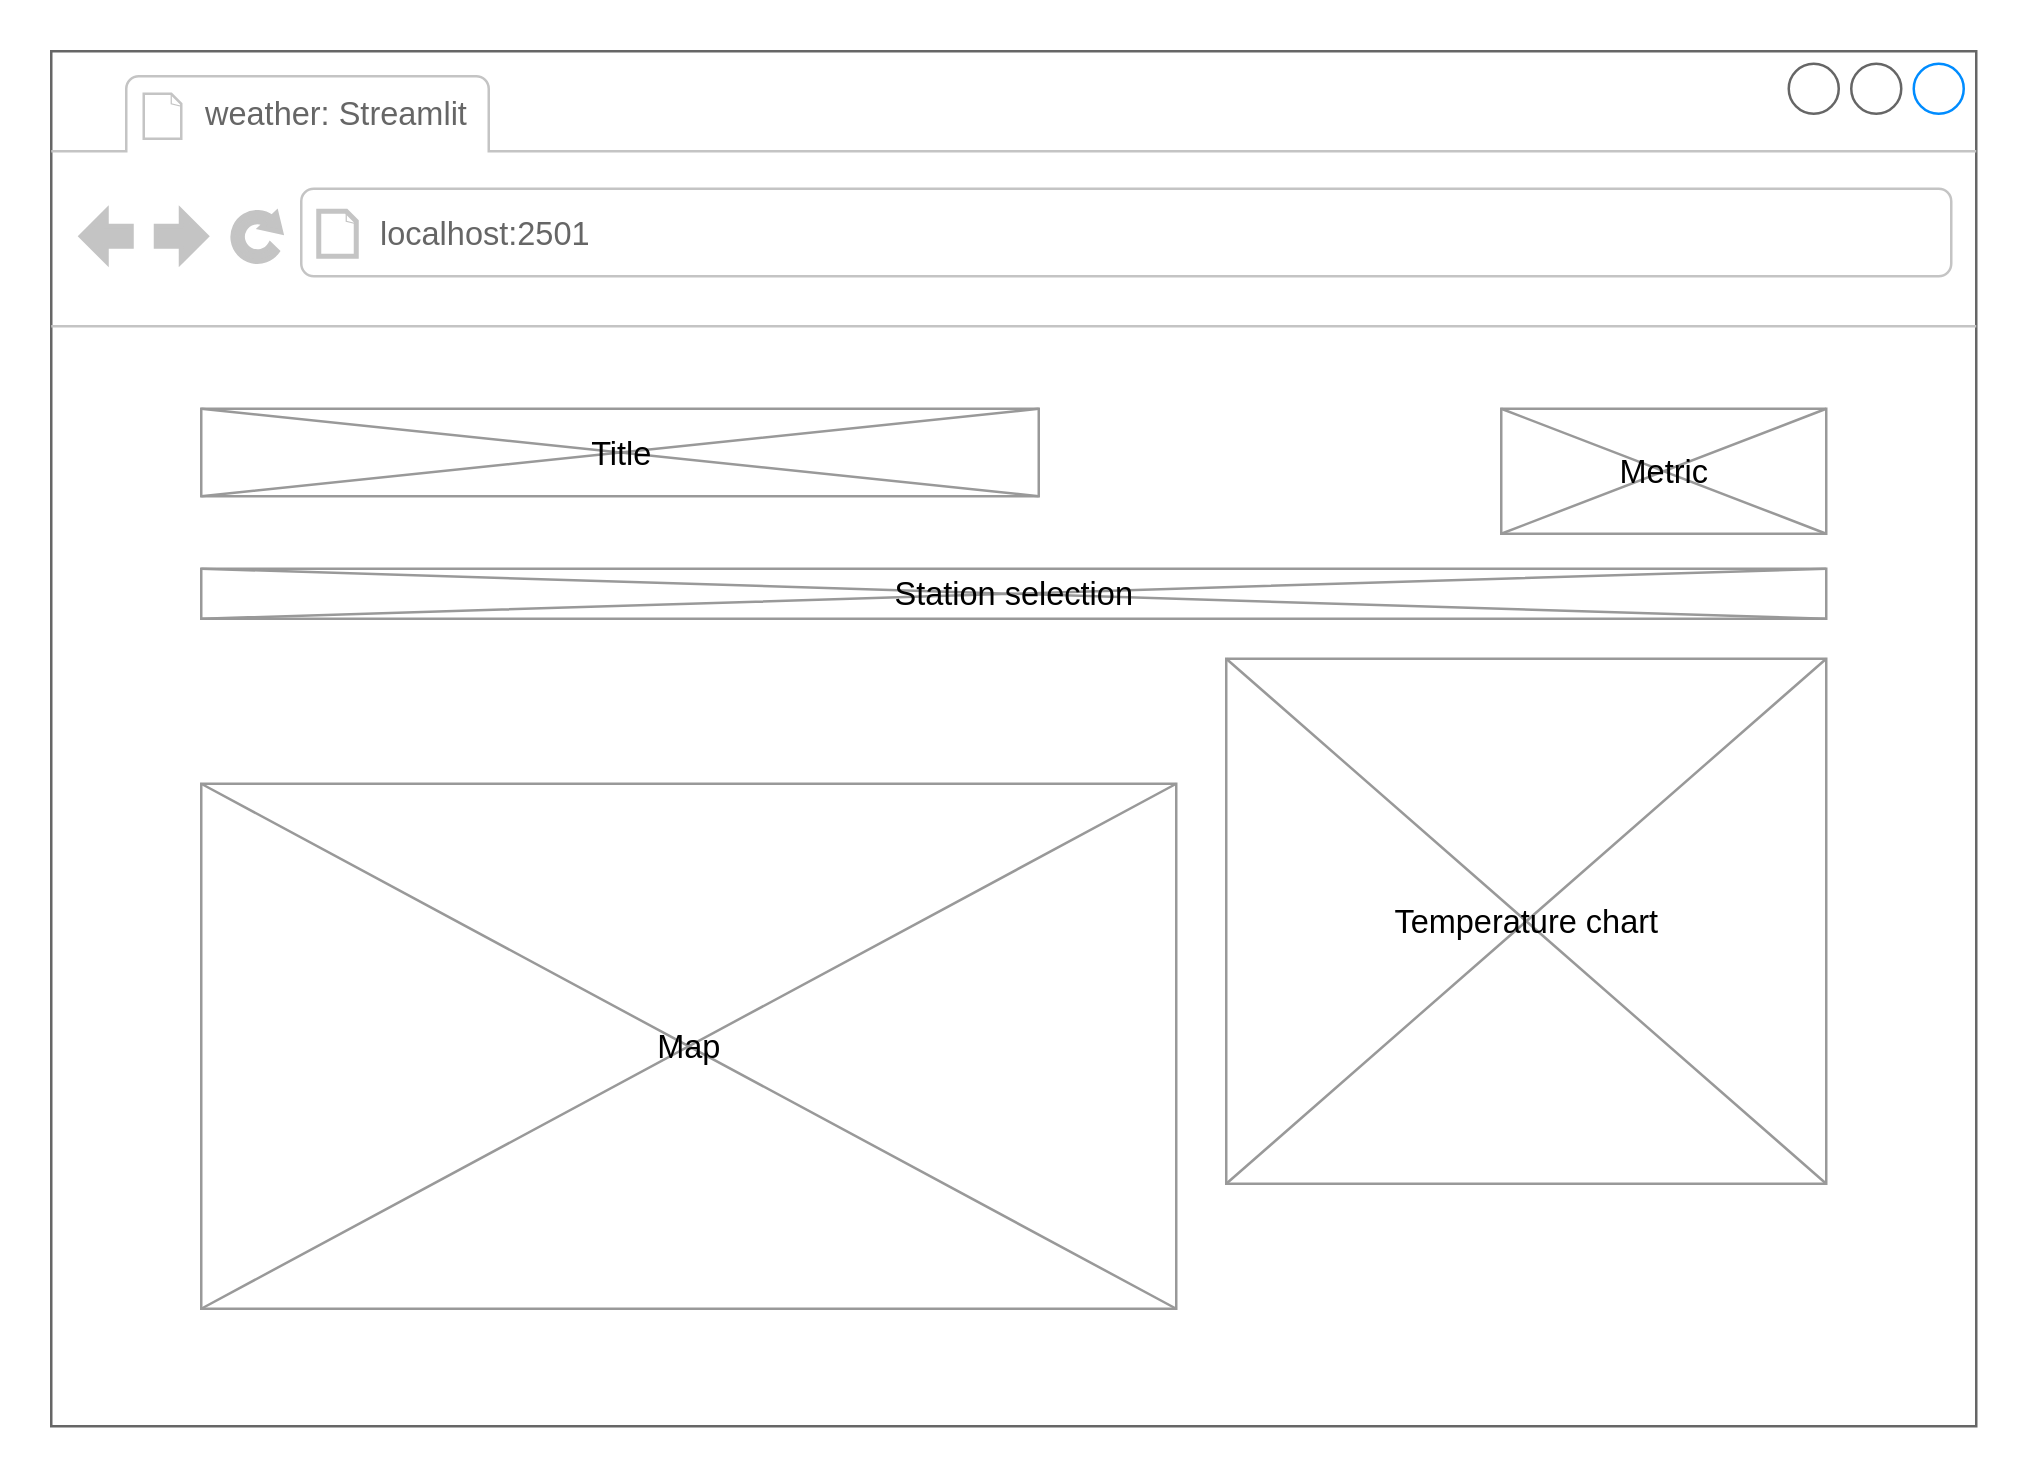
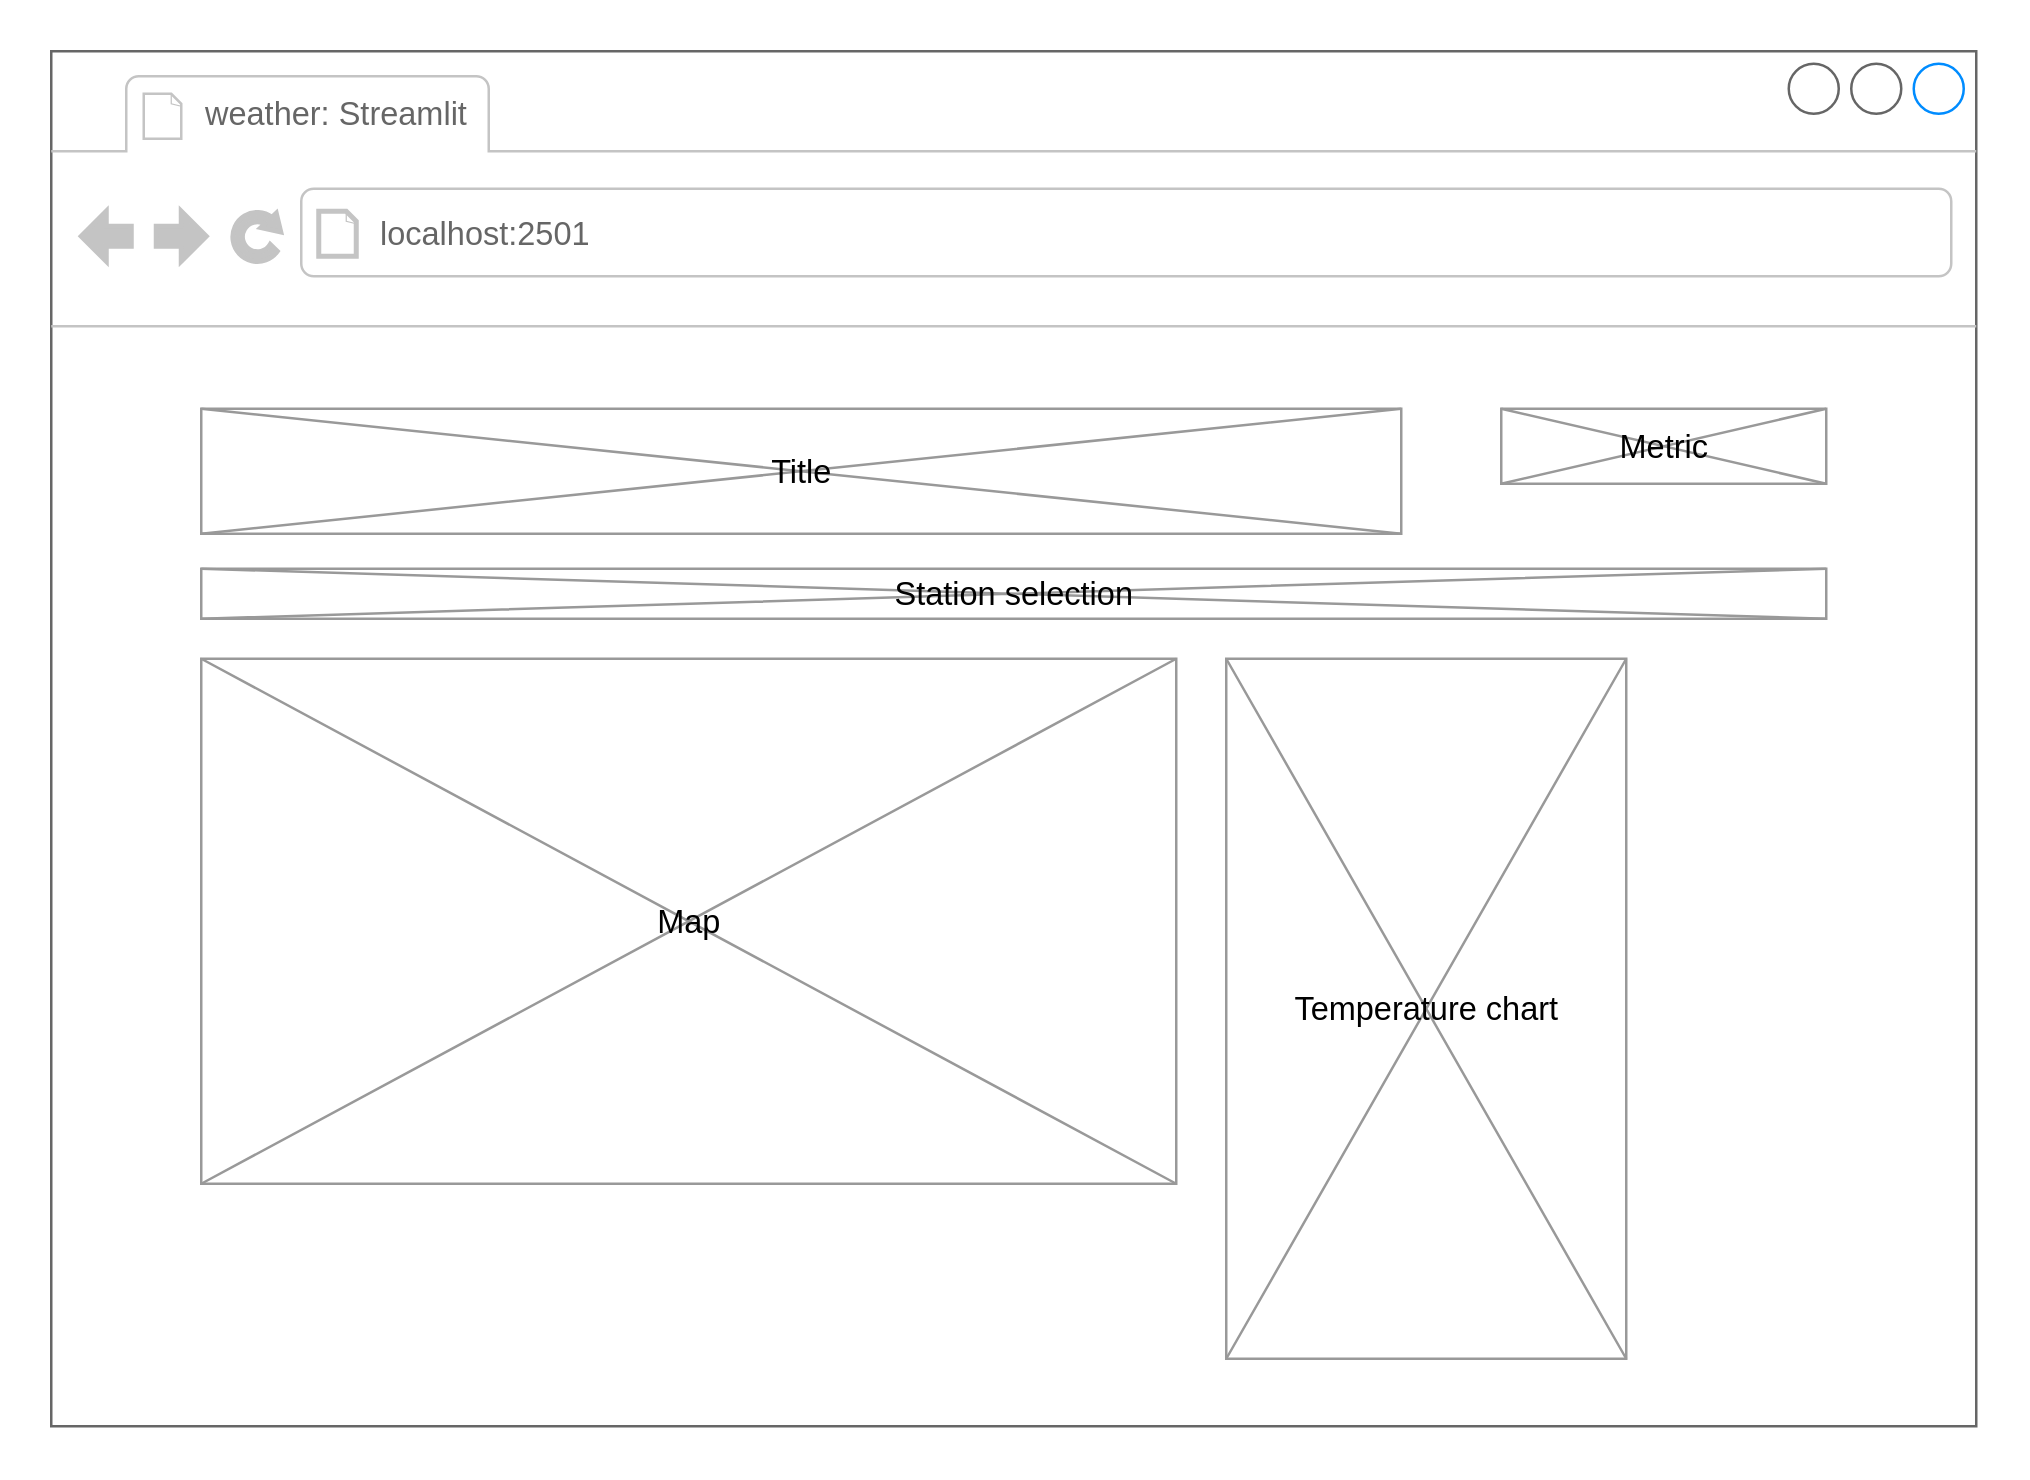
(620, 453) -> (801, 471)
(1664, 471) -> (1664, 446)
(1526, 921) -> (1426, 1009)
(689, 1046) -> (689, 921)
